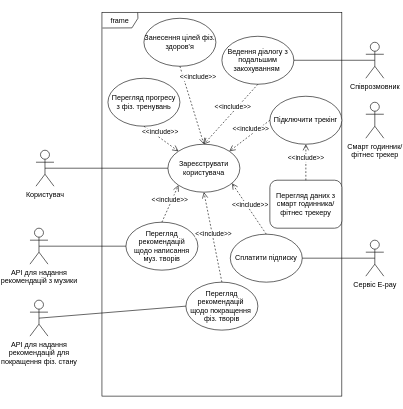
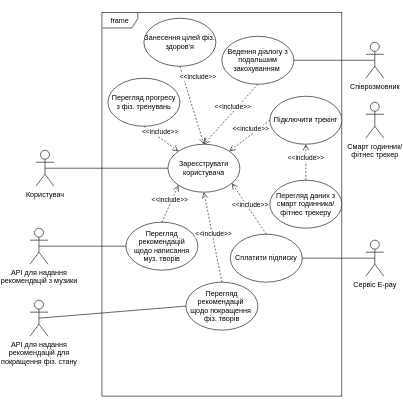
(306, 204) -> (306, 204)
